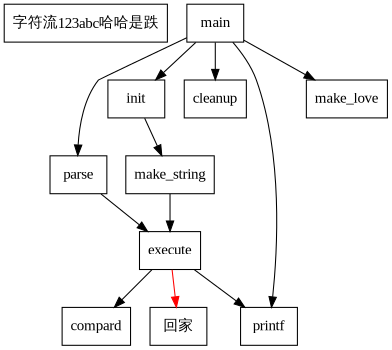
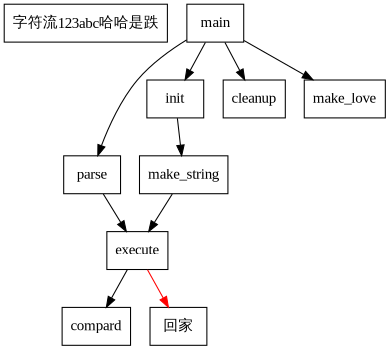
(269, 326) -> none
